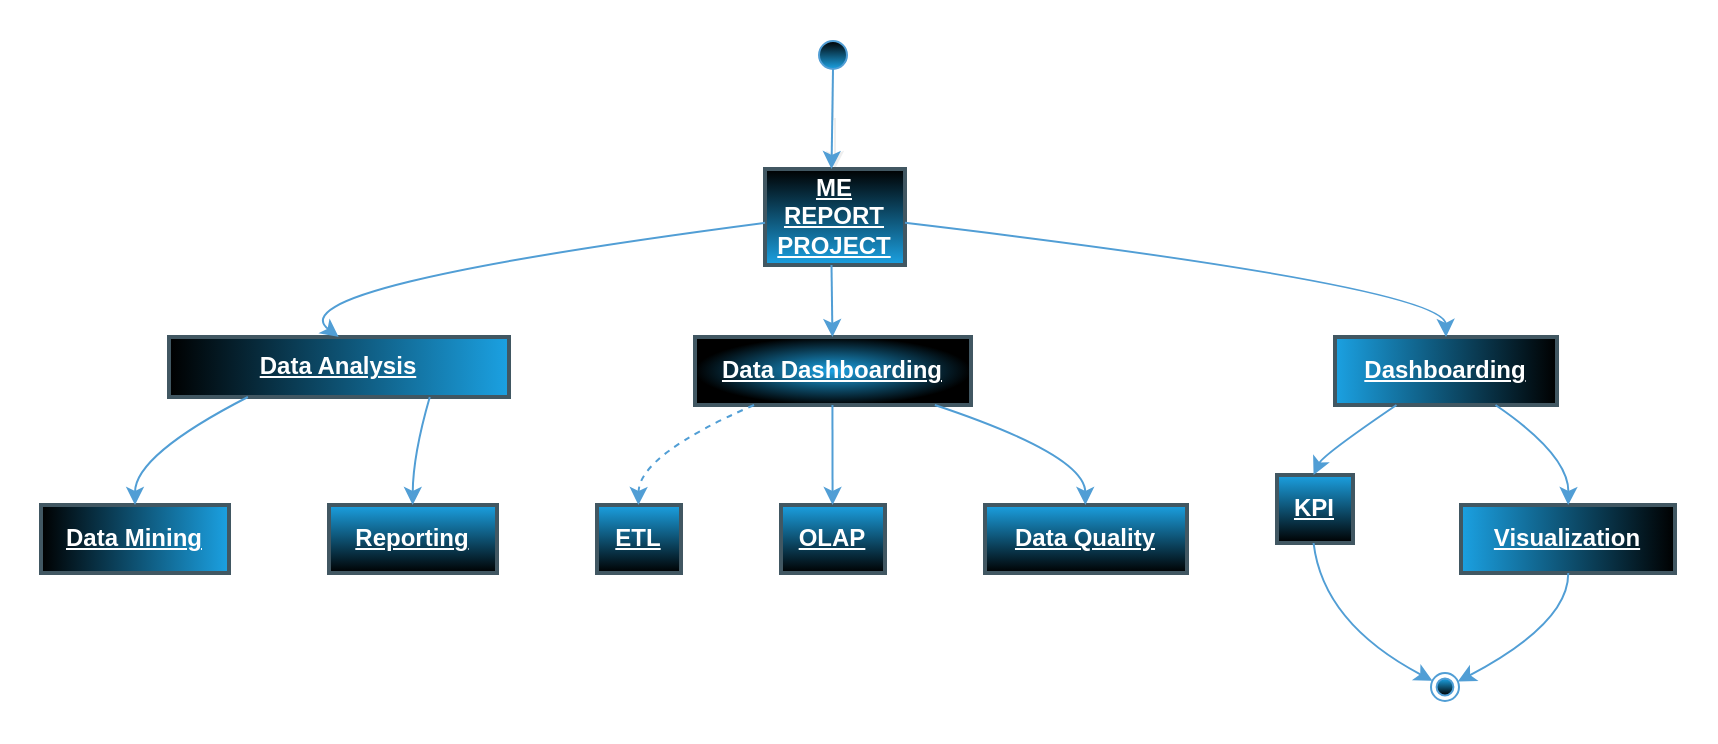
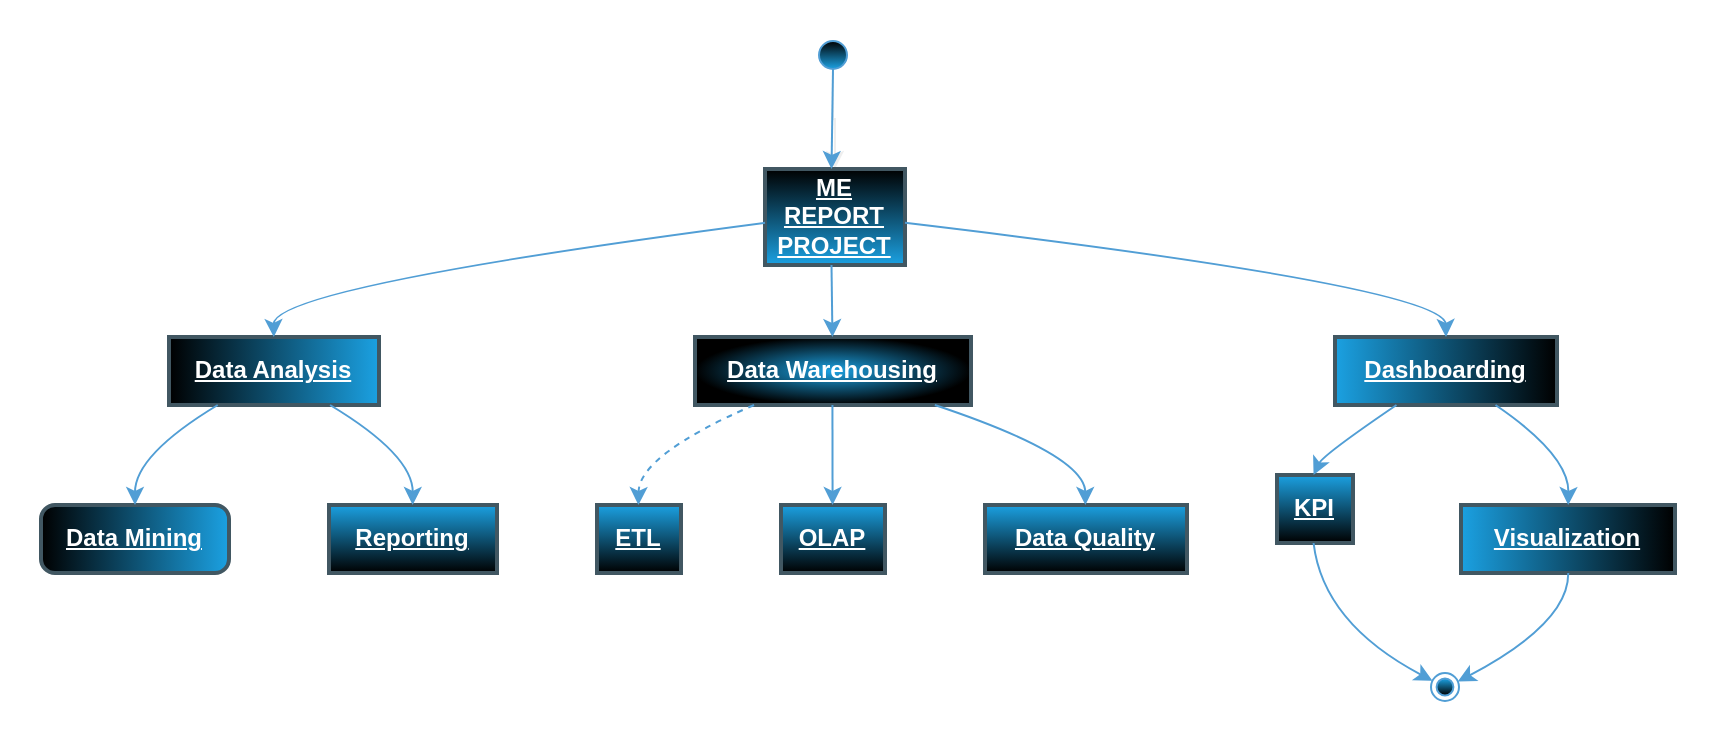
(339, 367) -> (274, 371)
(833, 371) -> (833, 371)
(135, 539) -> (135, 539)
